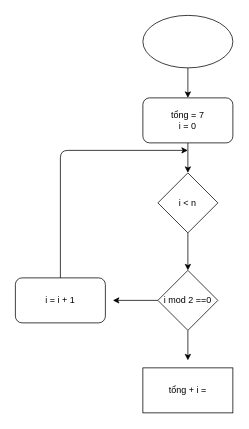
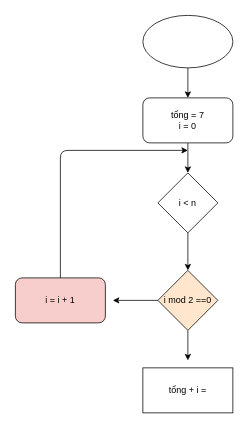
(60, 300) -> (60, 300)
(188, 300) -> (188, 300)
